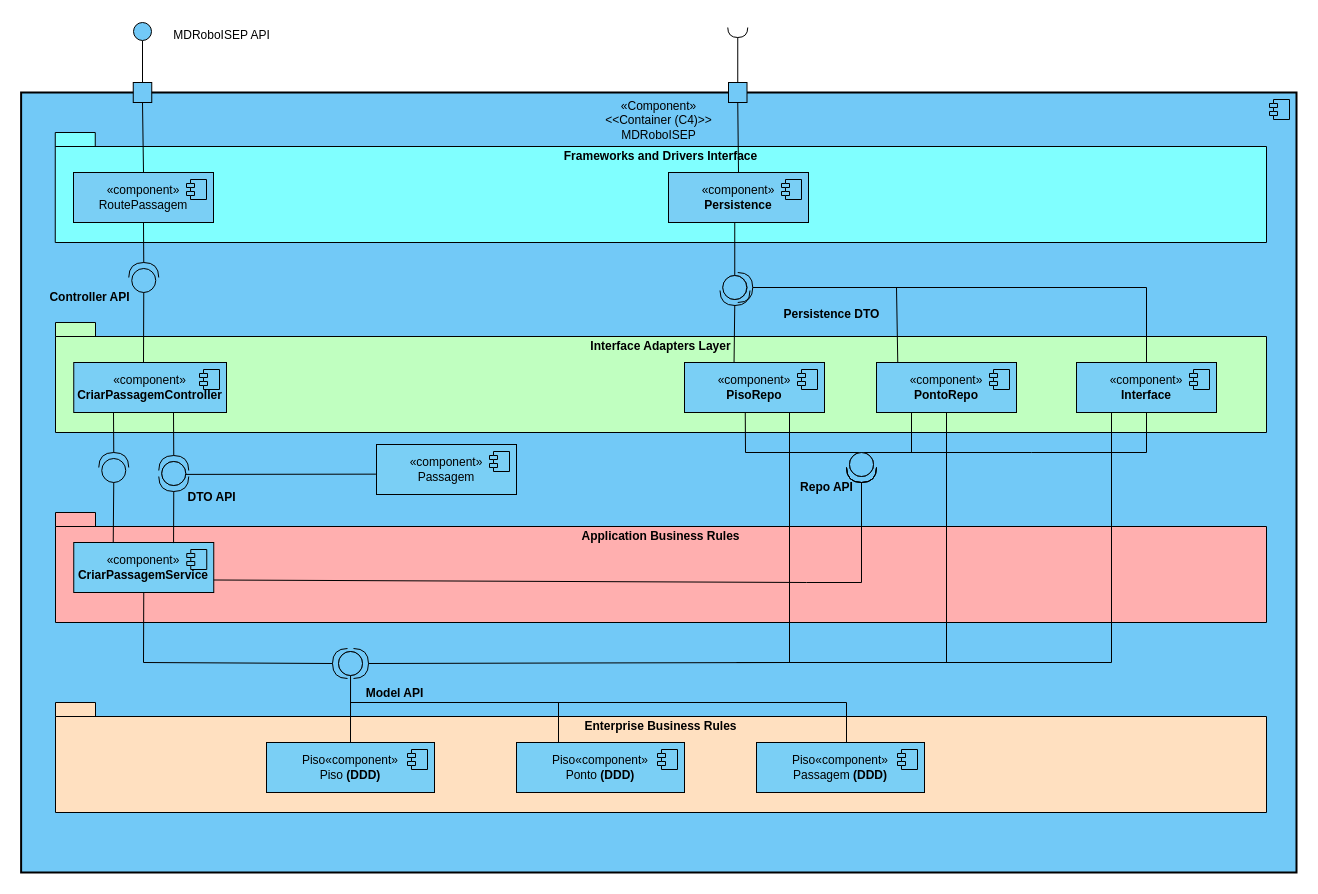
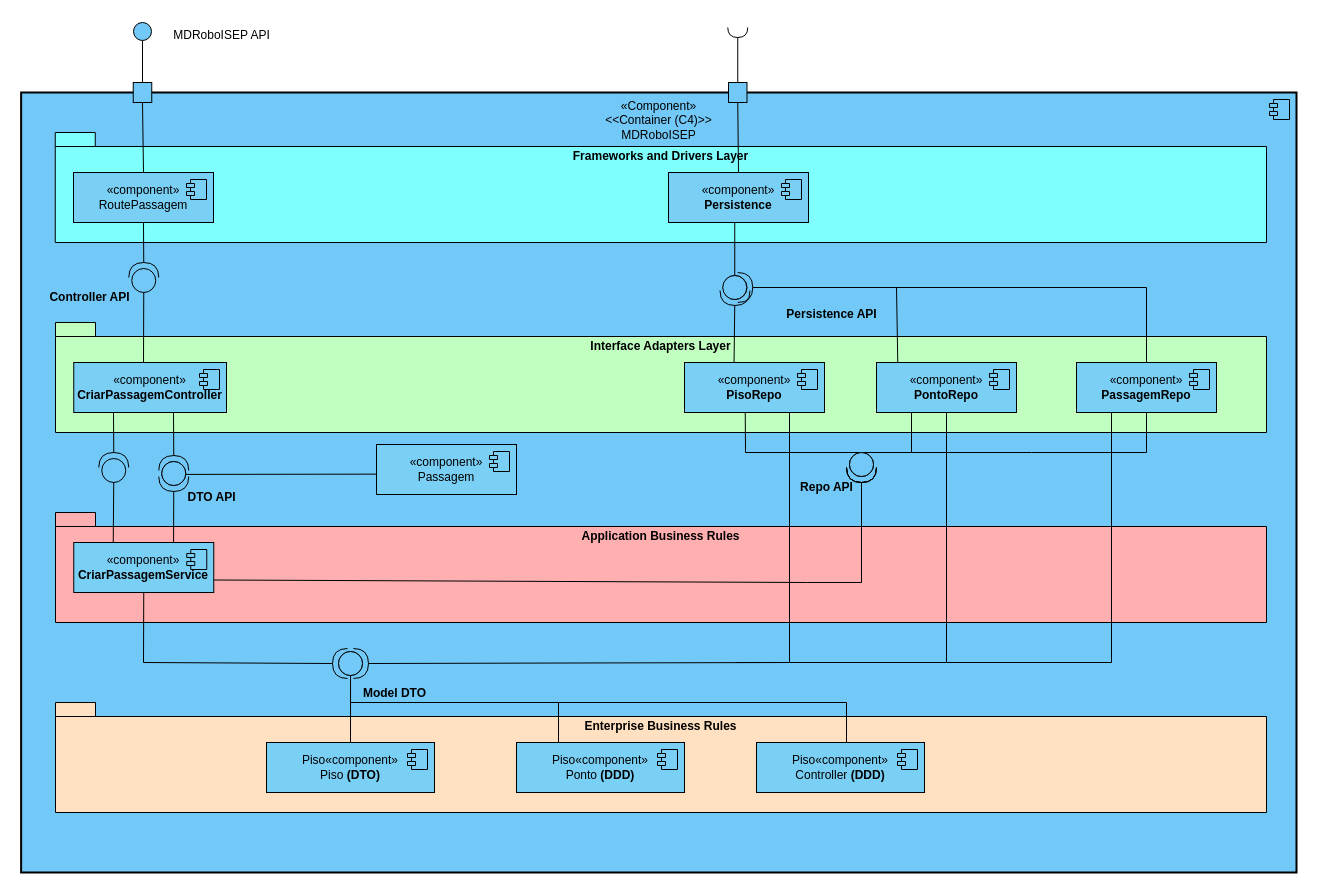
(661, 157) -> (661, 157)
(832, 315) -> (832, 315)
(1147, 388) -> (1147, 388)
(395, 694) -> (395, 694)
(351, 768) -> (351, 768)
(841, 768) -> (841, 768)
